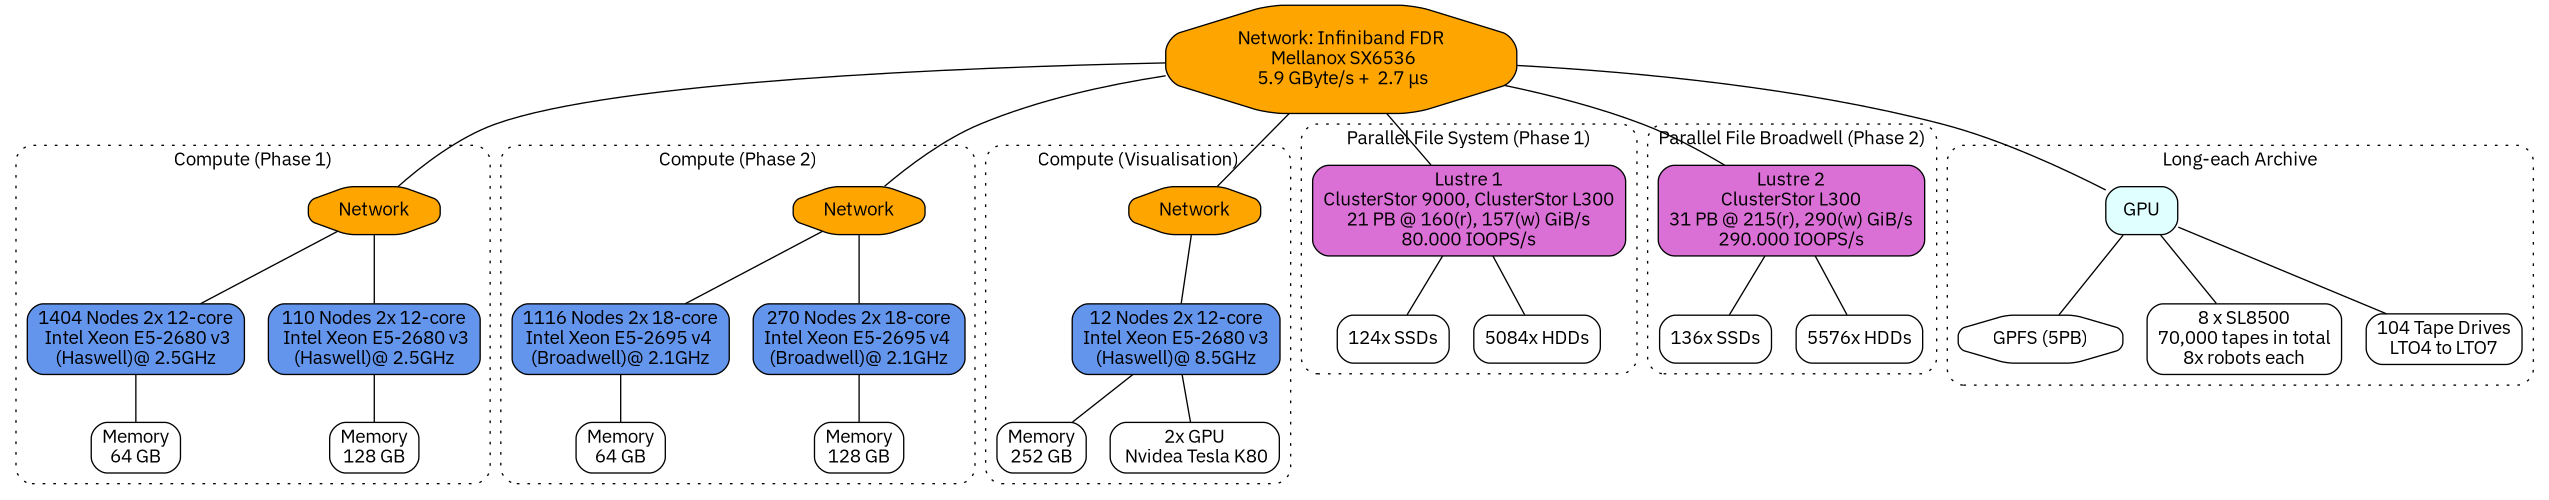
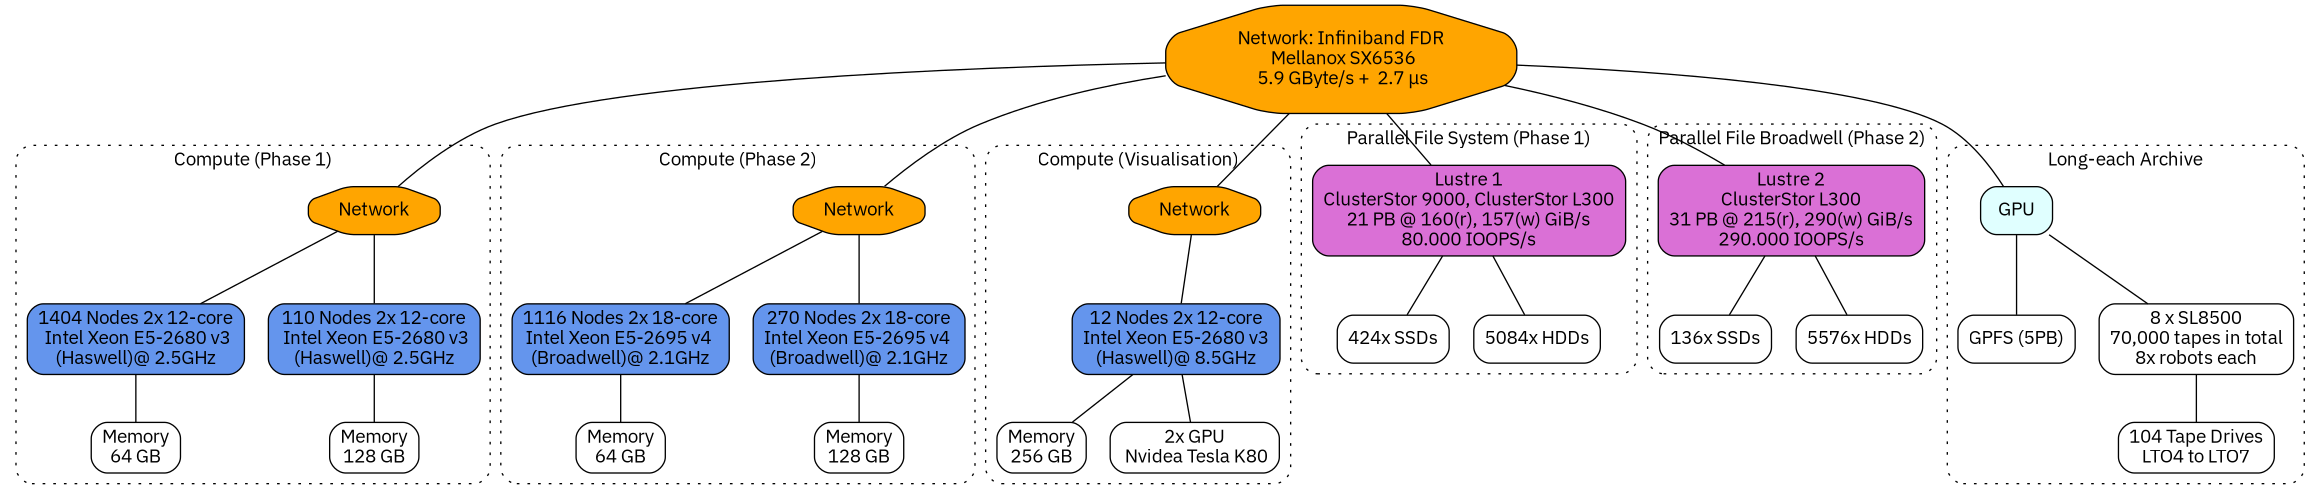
(2282, 270) -> (2196, 398)
(1393, 339) -> (1393, 339)
(2041, 339) -> (2017, 339)
(1042, 448) -> (1042, 448)
